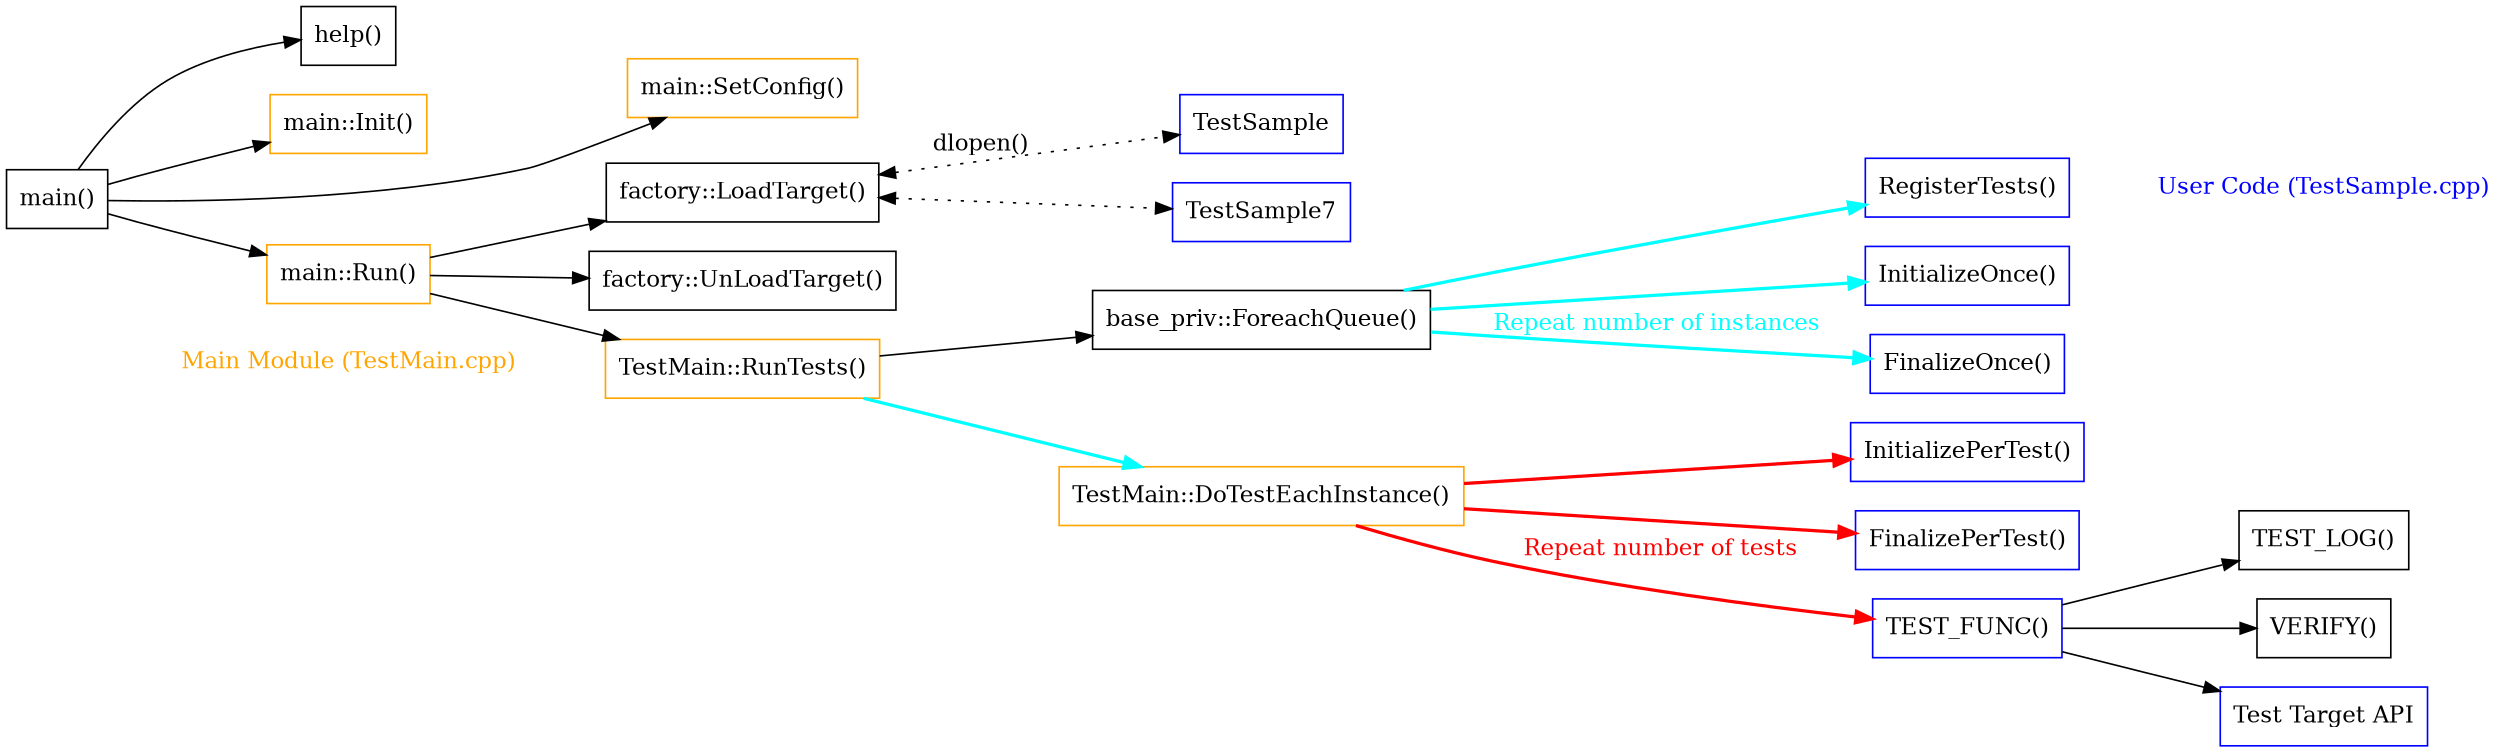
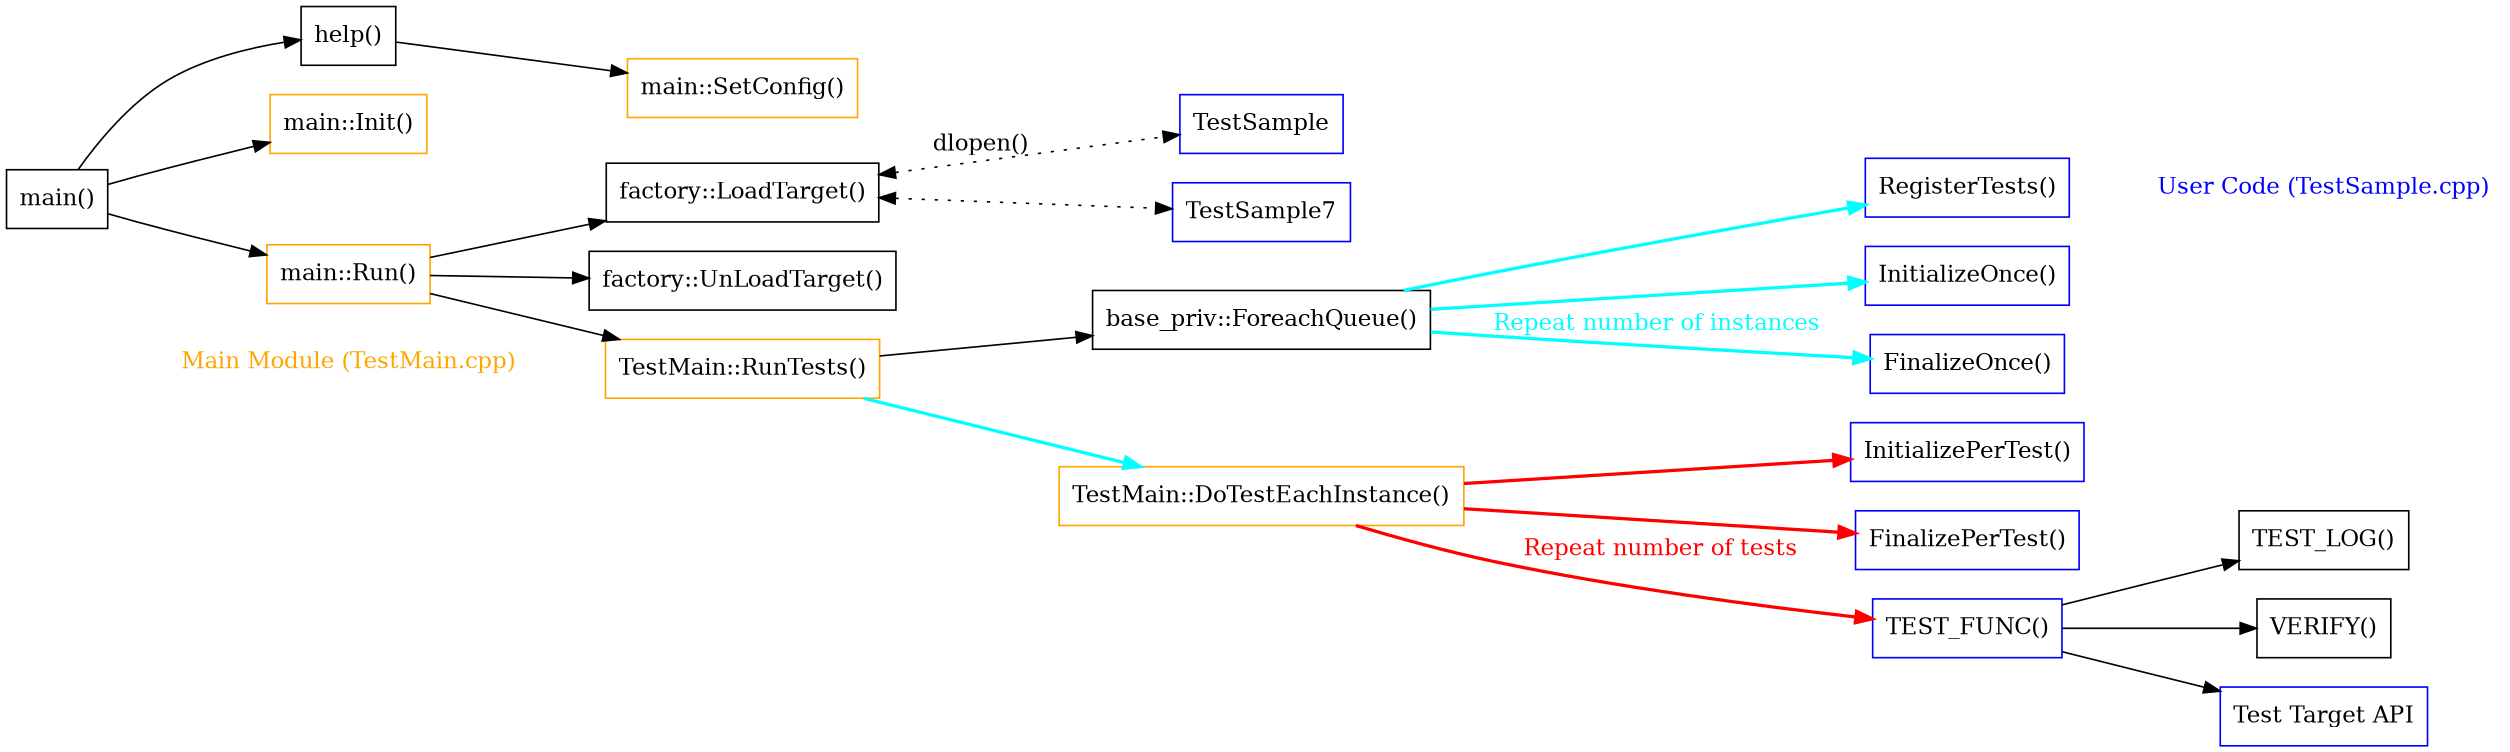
(384, 190) -> (504, 56)
